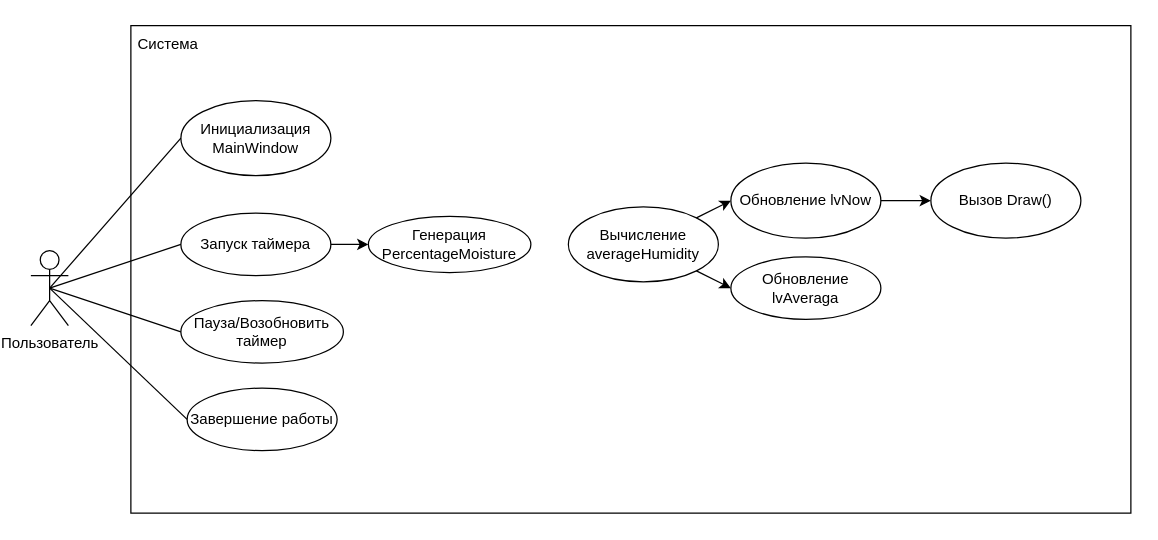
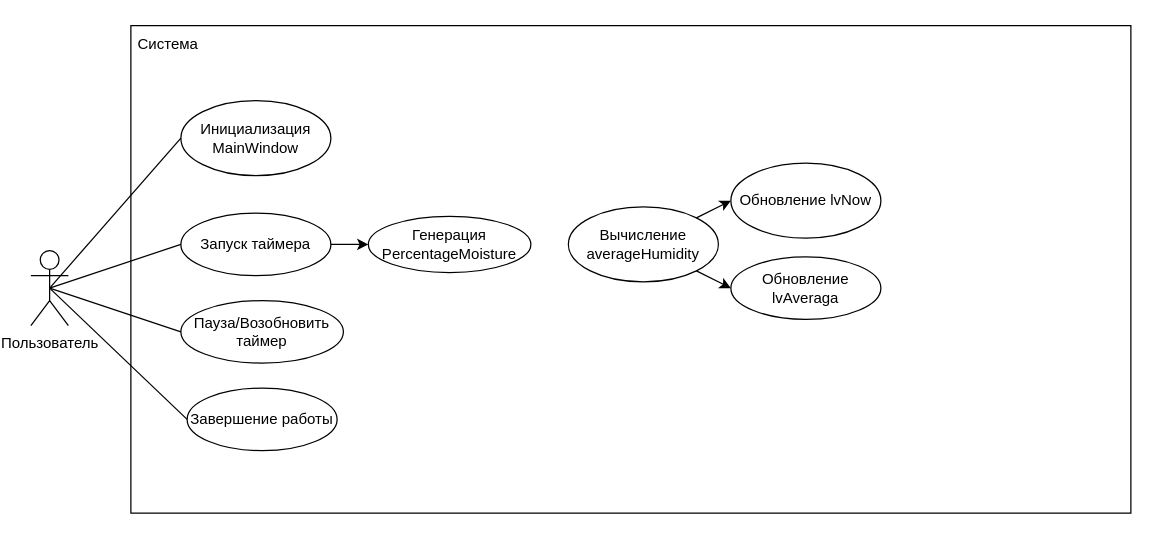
(902, 201) -> none
(1006, 201) -> none
